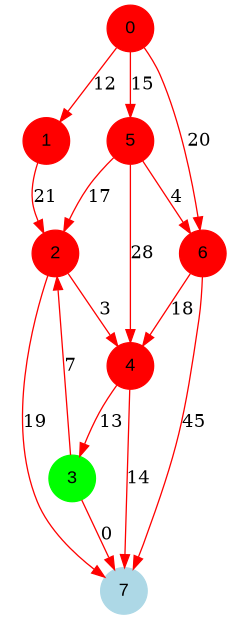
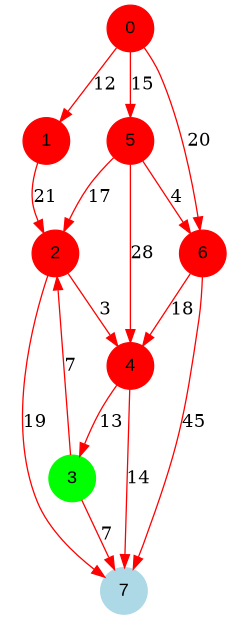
(107, 535) -> (107, 535)
